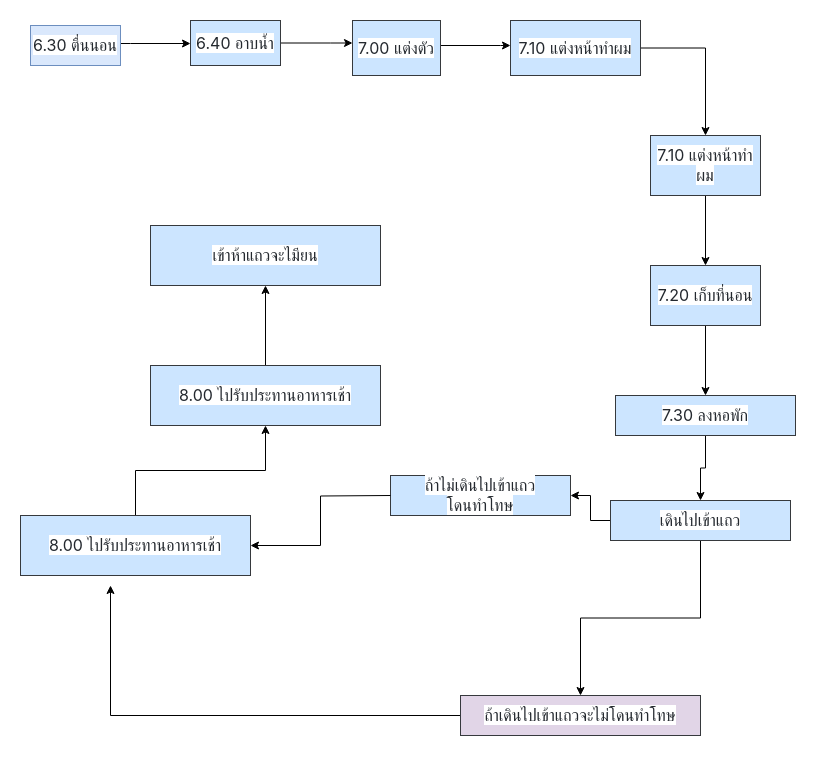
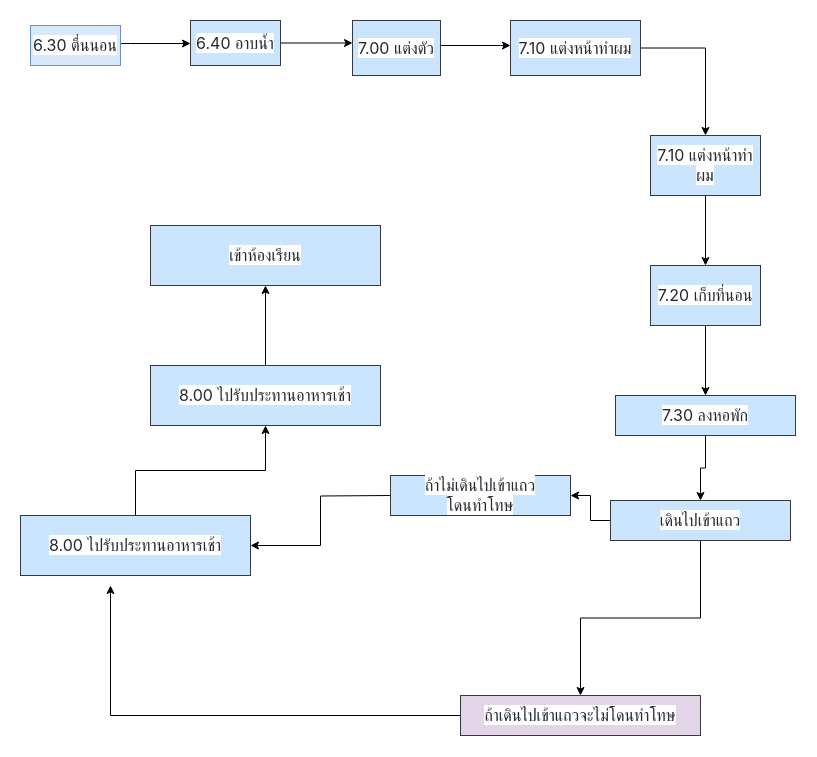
(266, 256) -> (266, 256)
